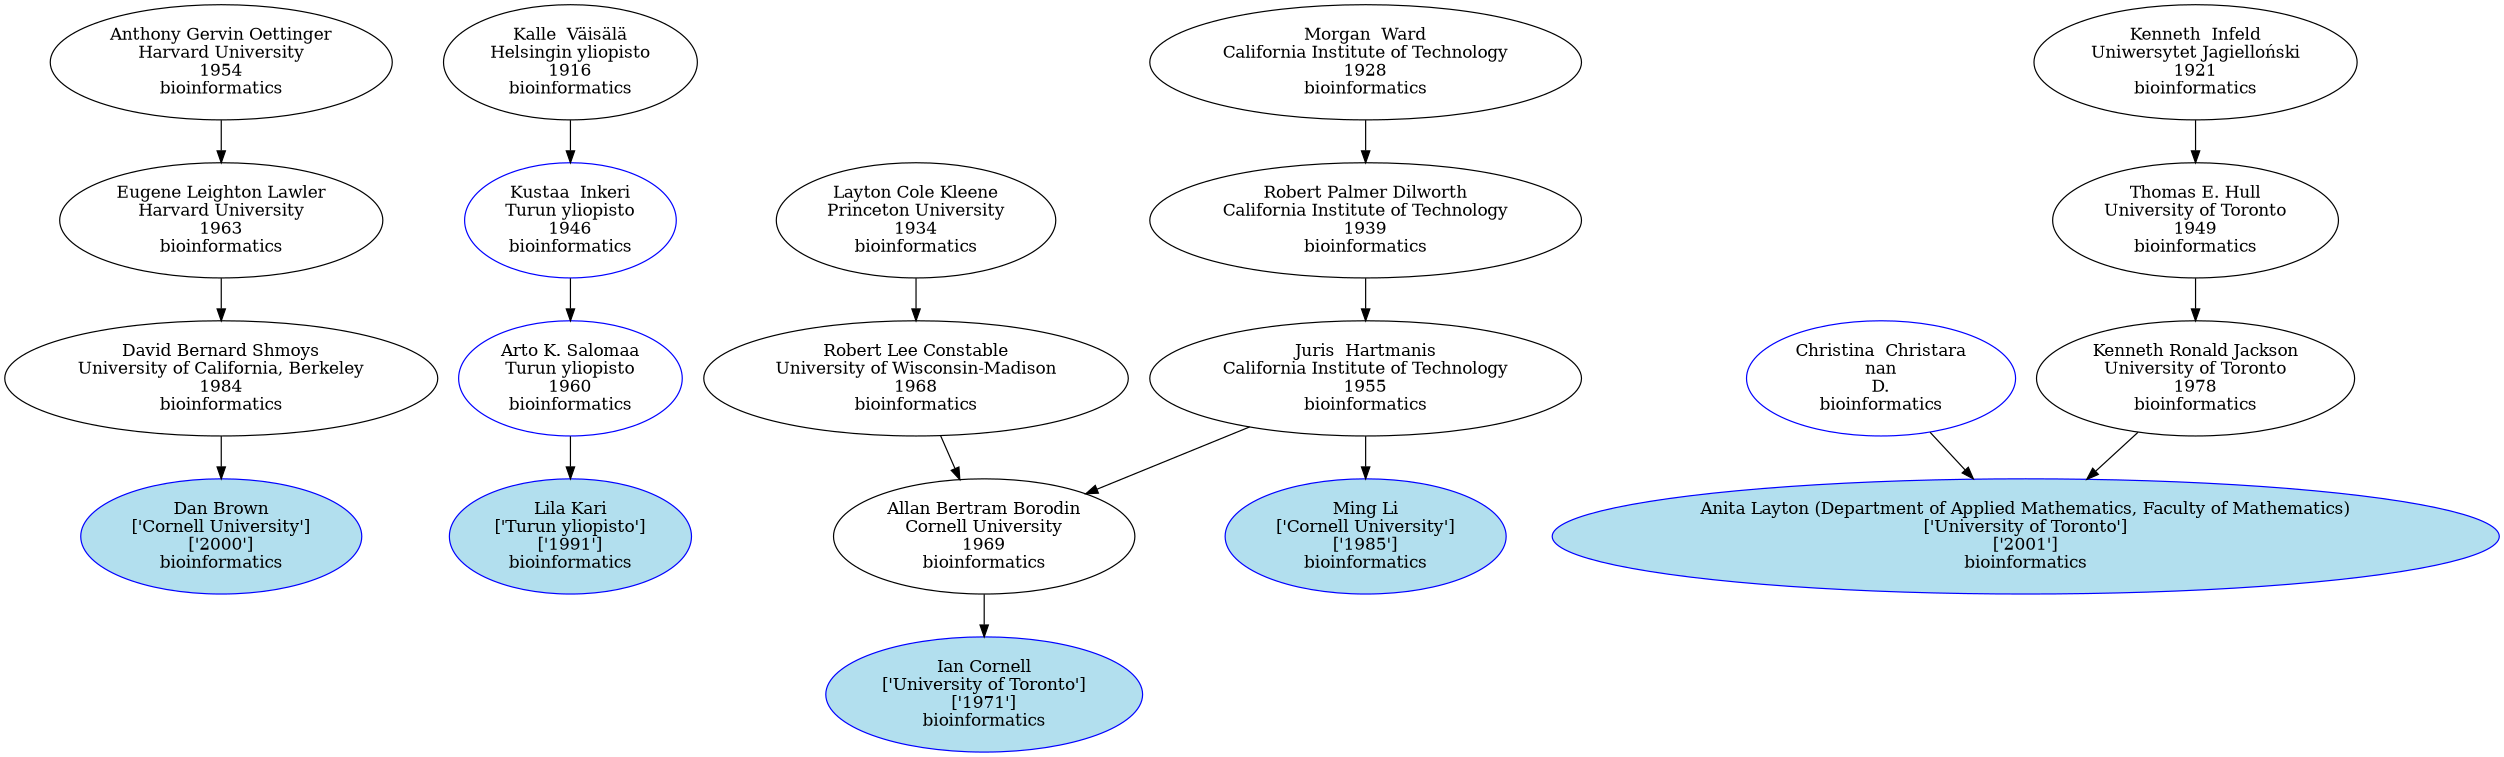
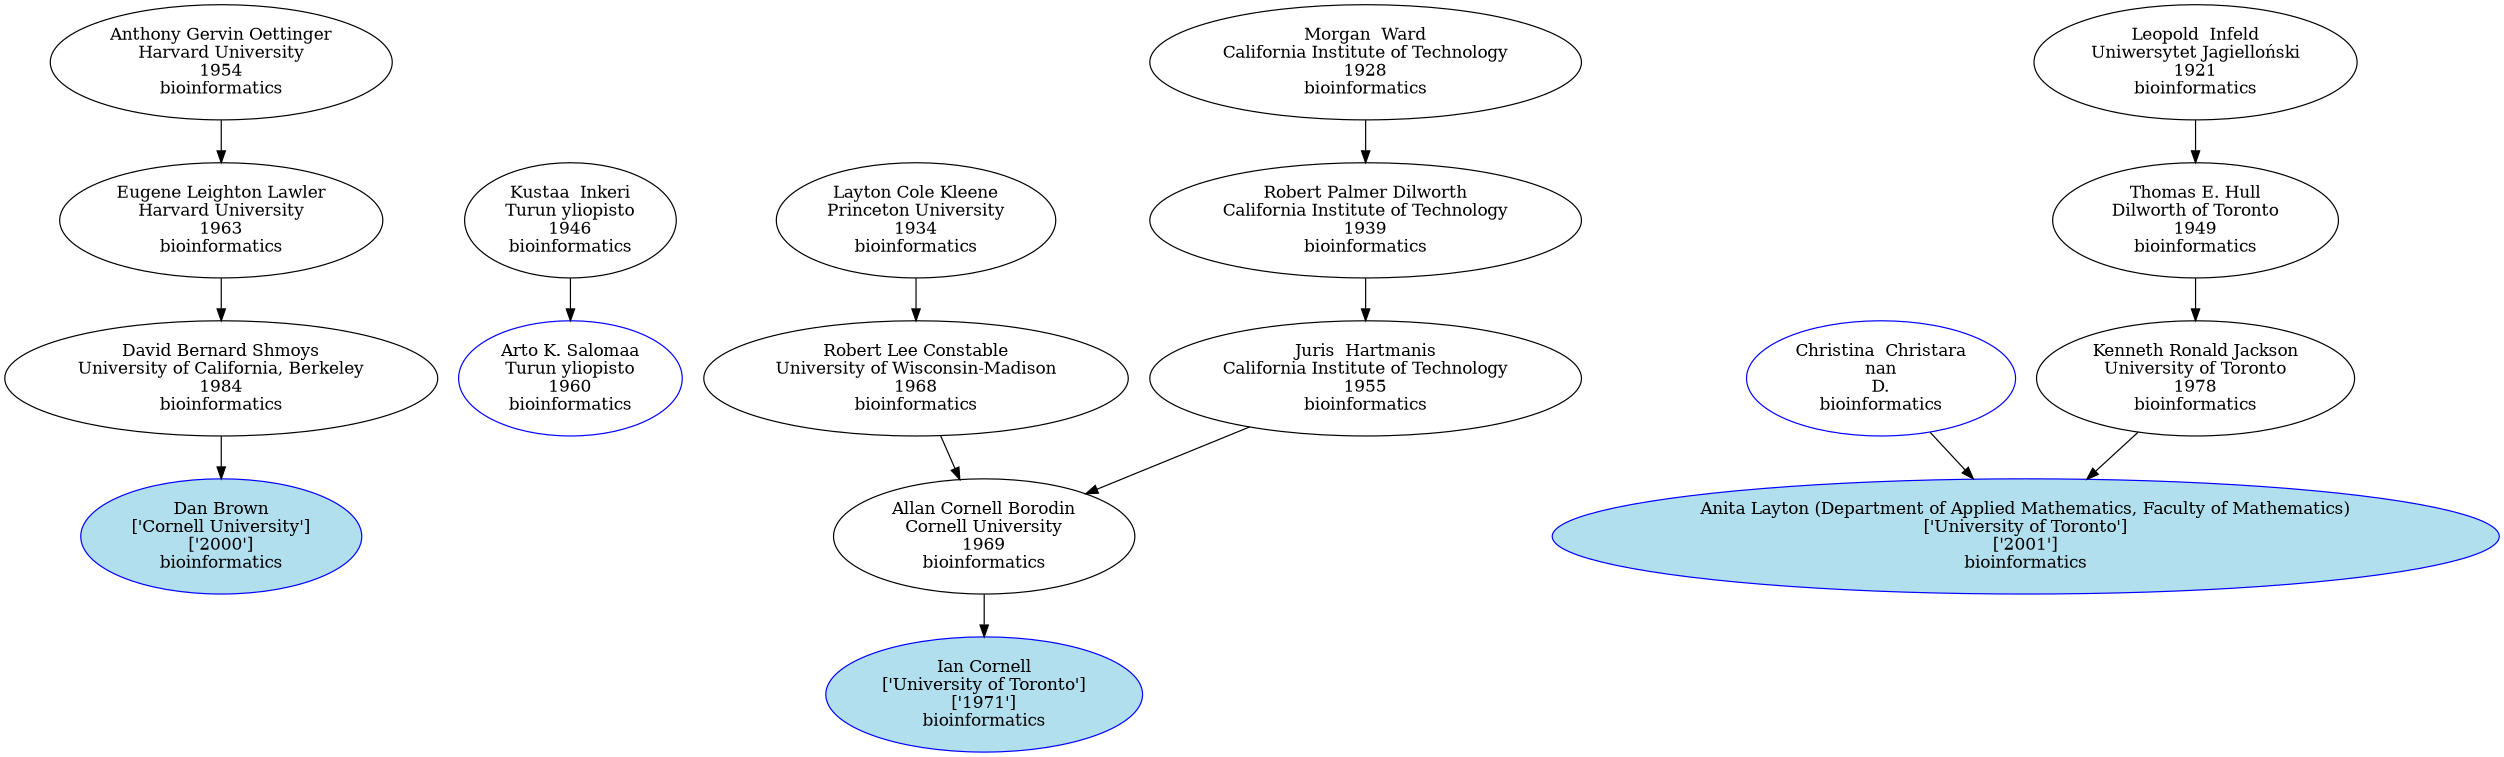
(570, 62) -> none
(2196, 62) -> (2196, 62)
(570, 220) -> (570, 220)
(2196, 220) -> (2196, 220)
(570, 536) -> none
(984, 536) -> (984, 536)
(1366, 536) -> none
